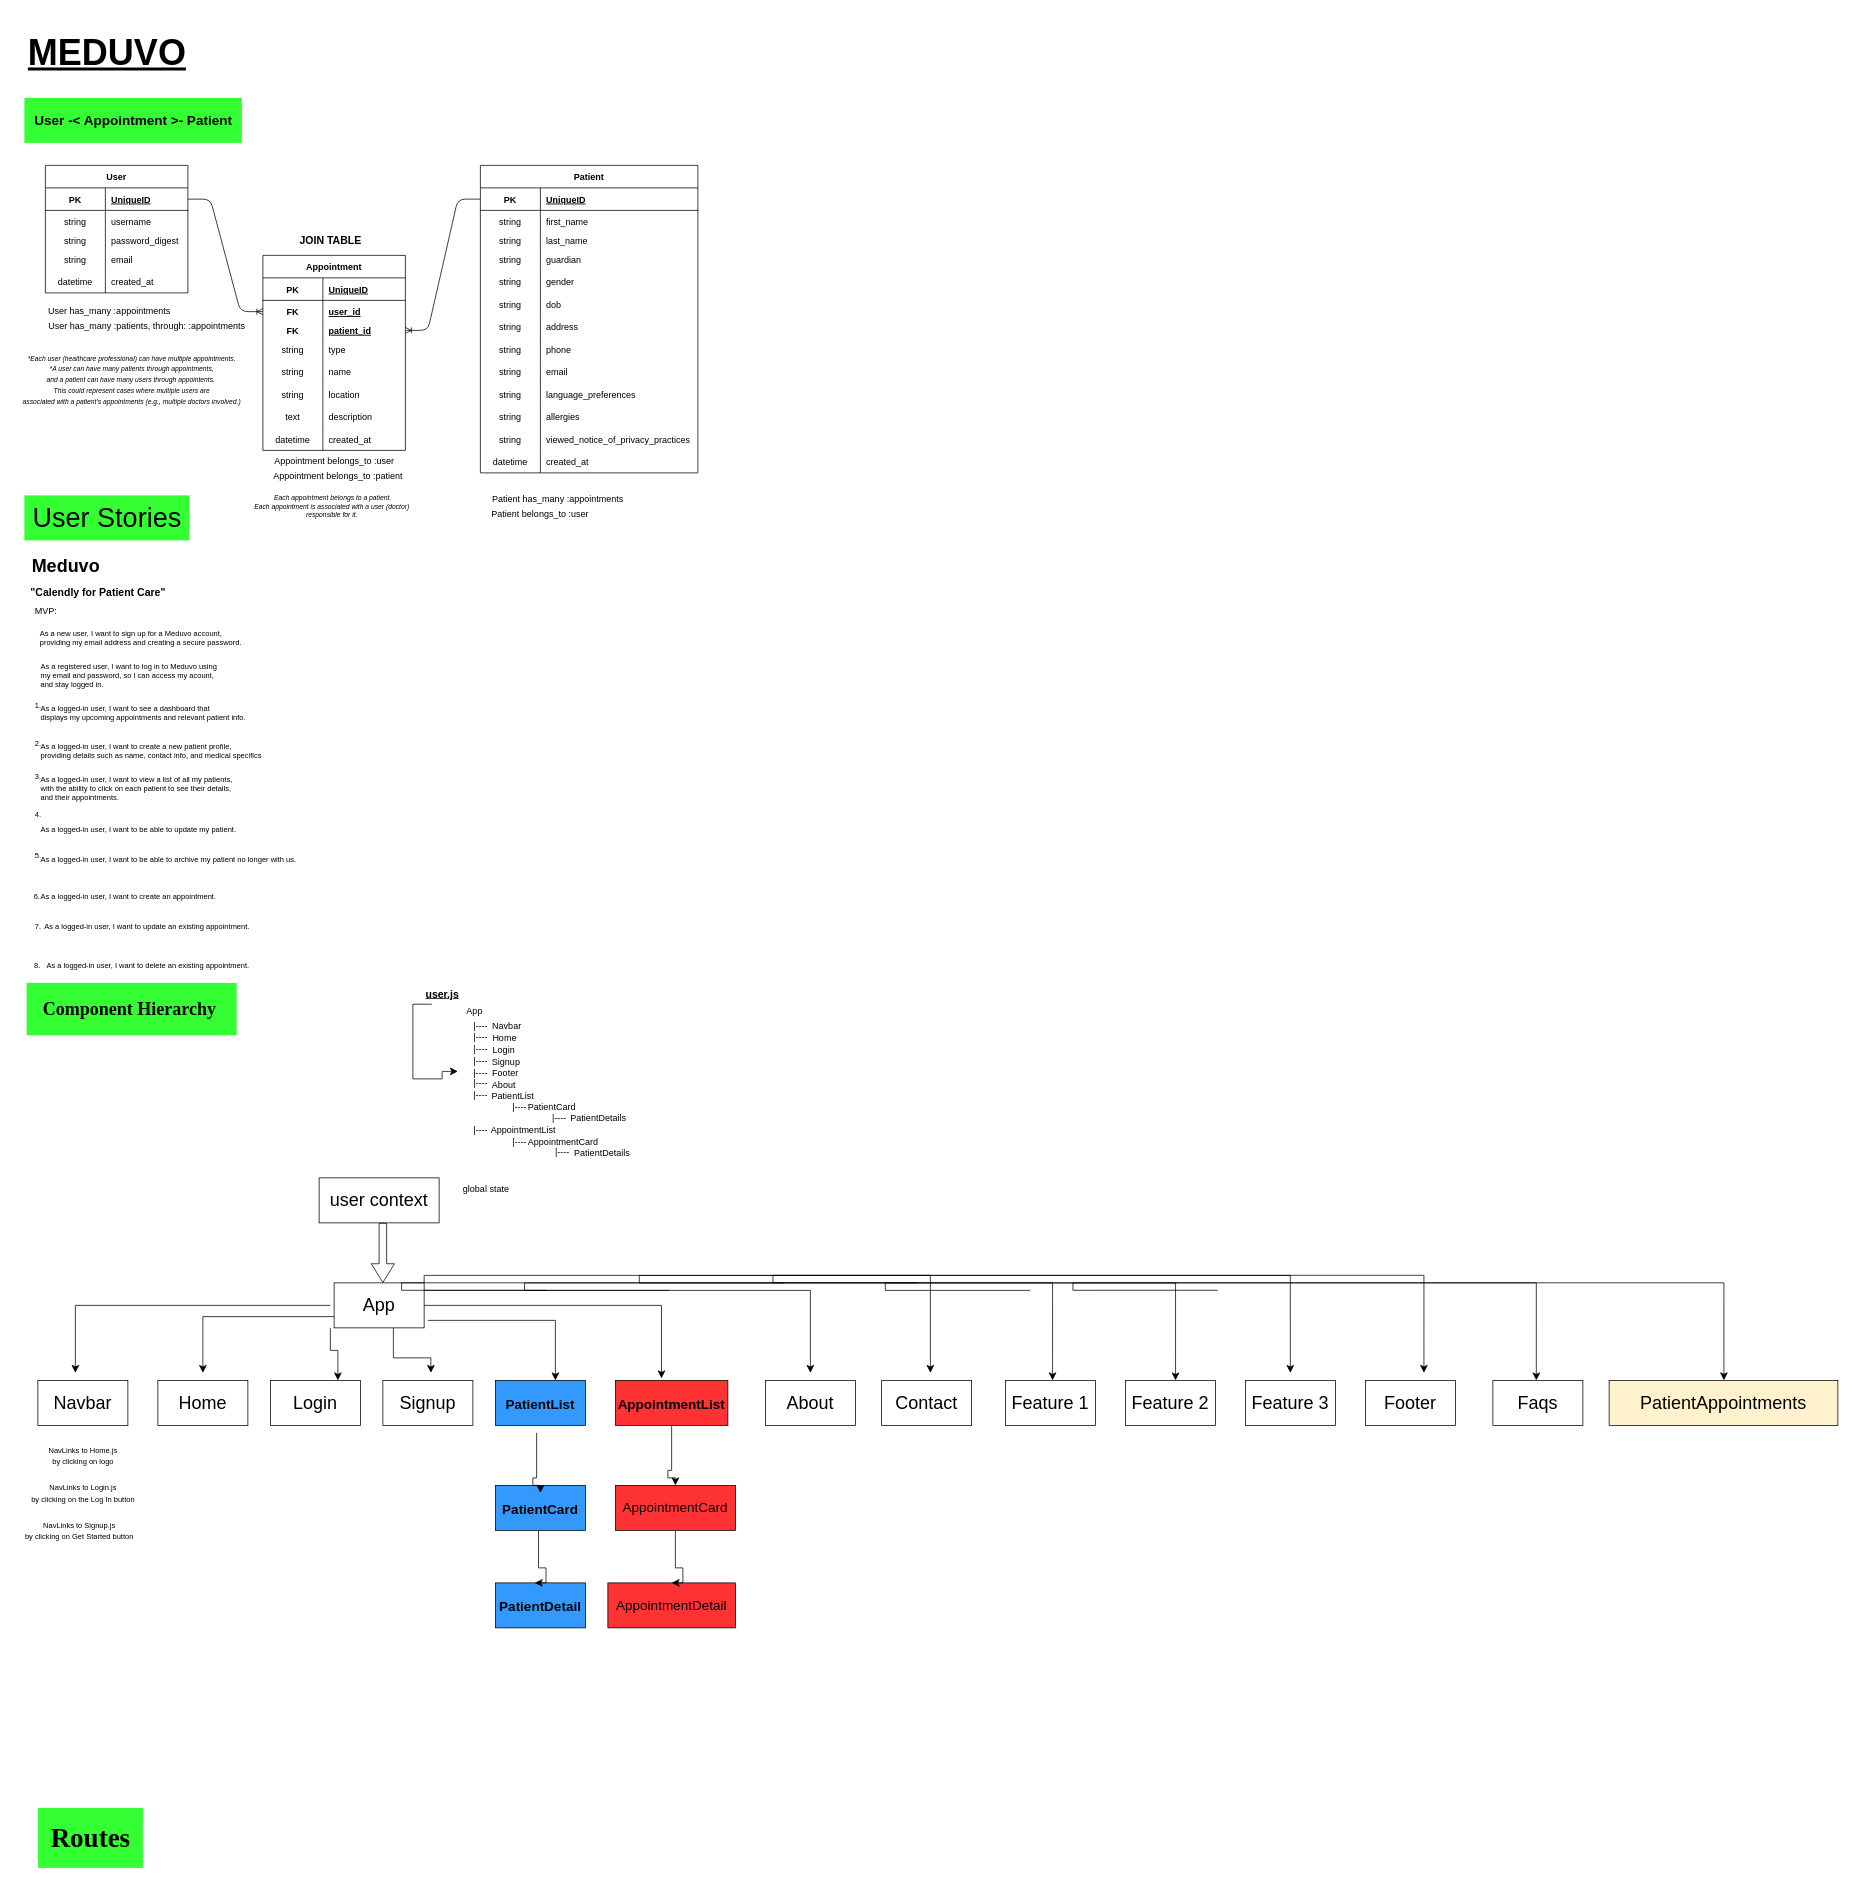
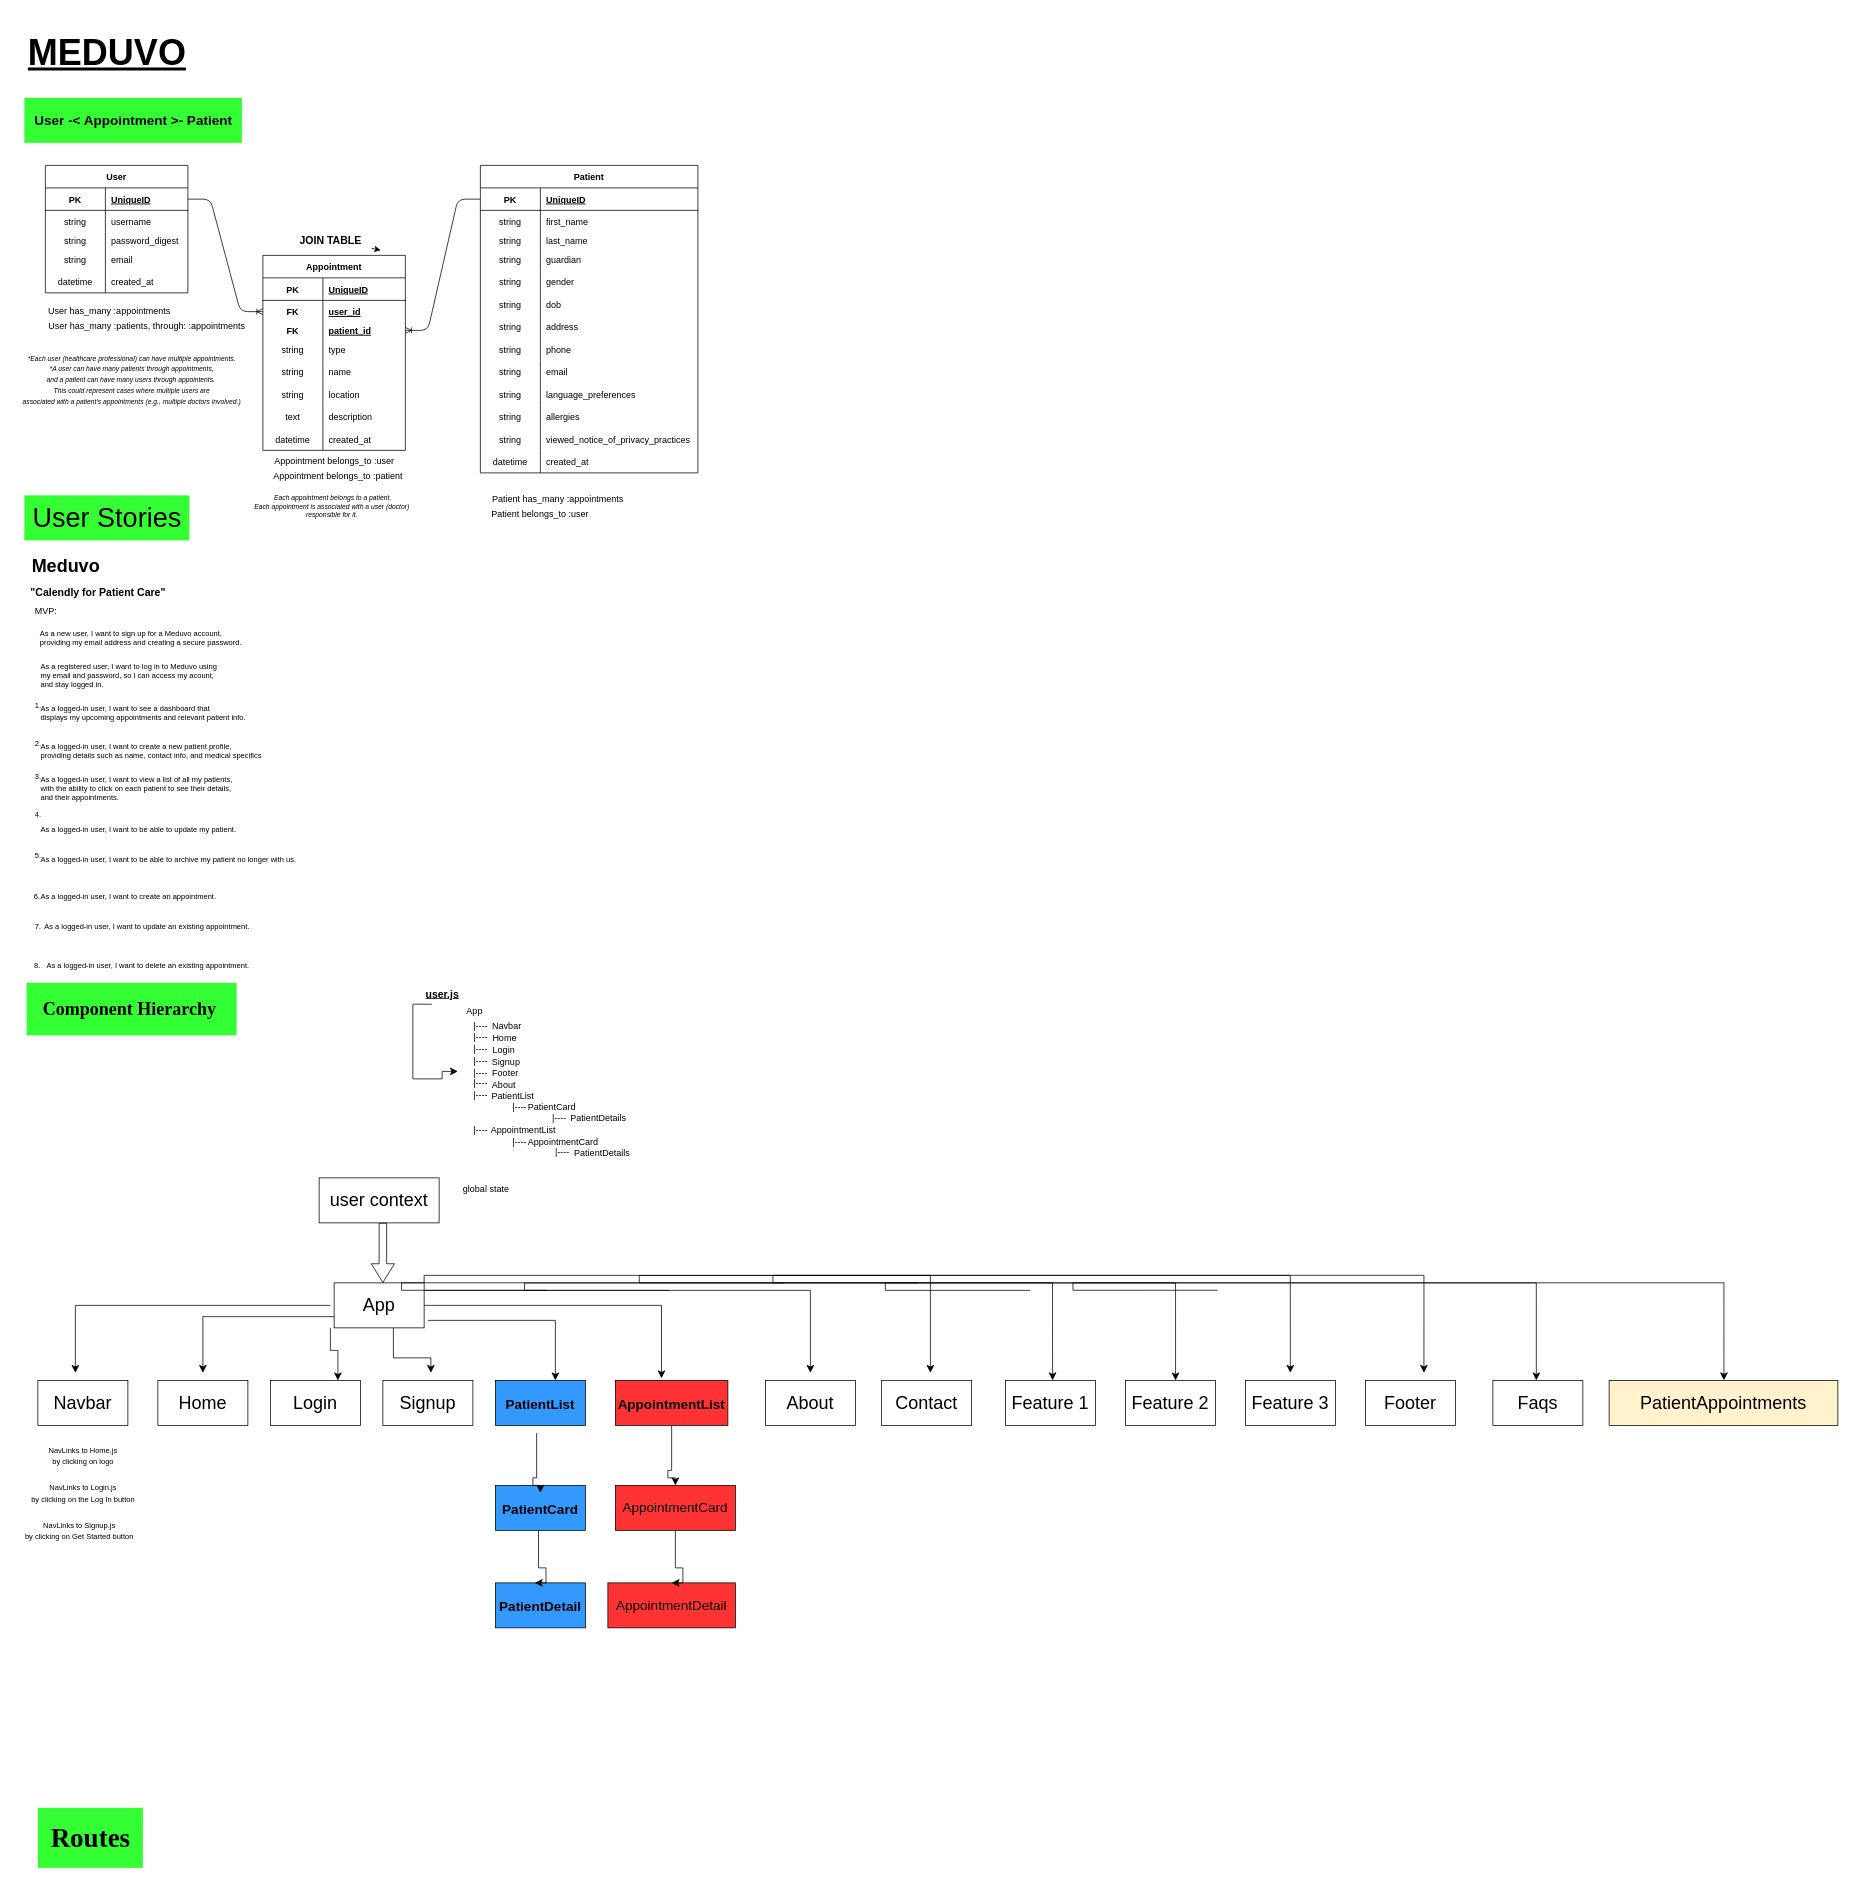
none -> (374, 249)
